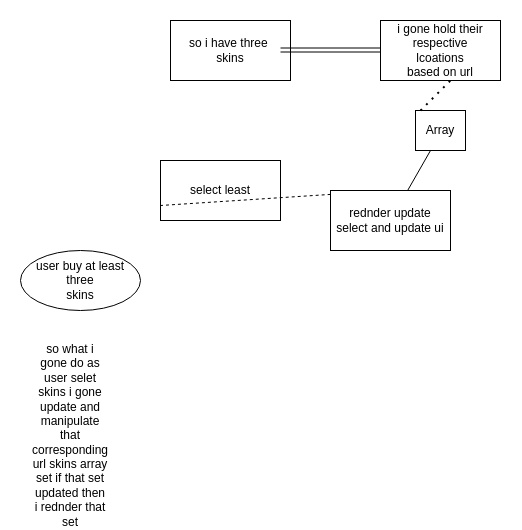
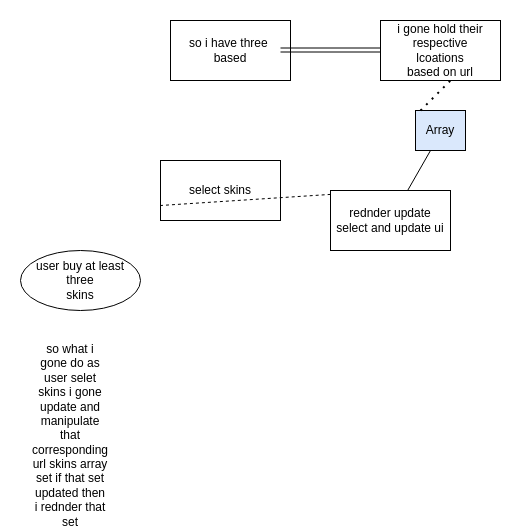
(231, 51) -> (231, 51)
(441, 131) -> (441, 131)
(221, 191) -> (221, 191)
